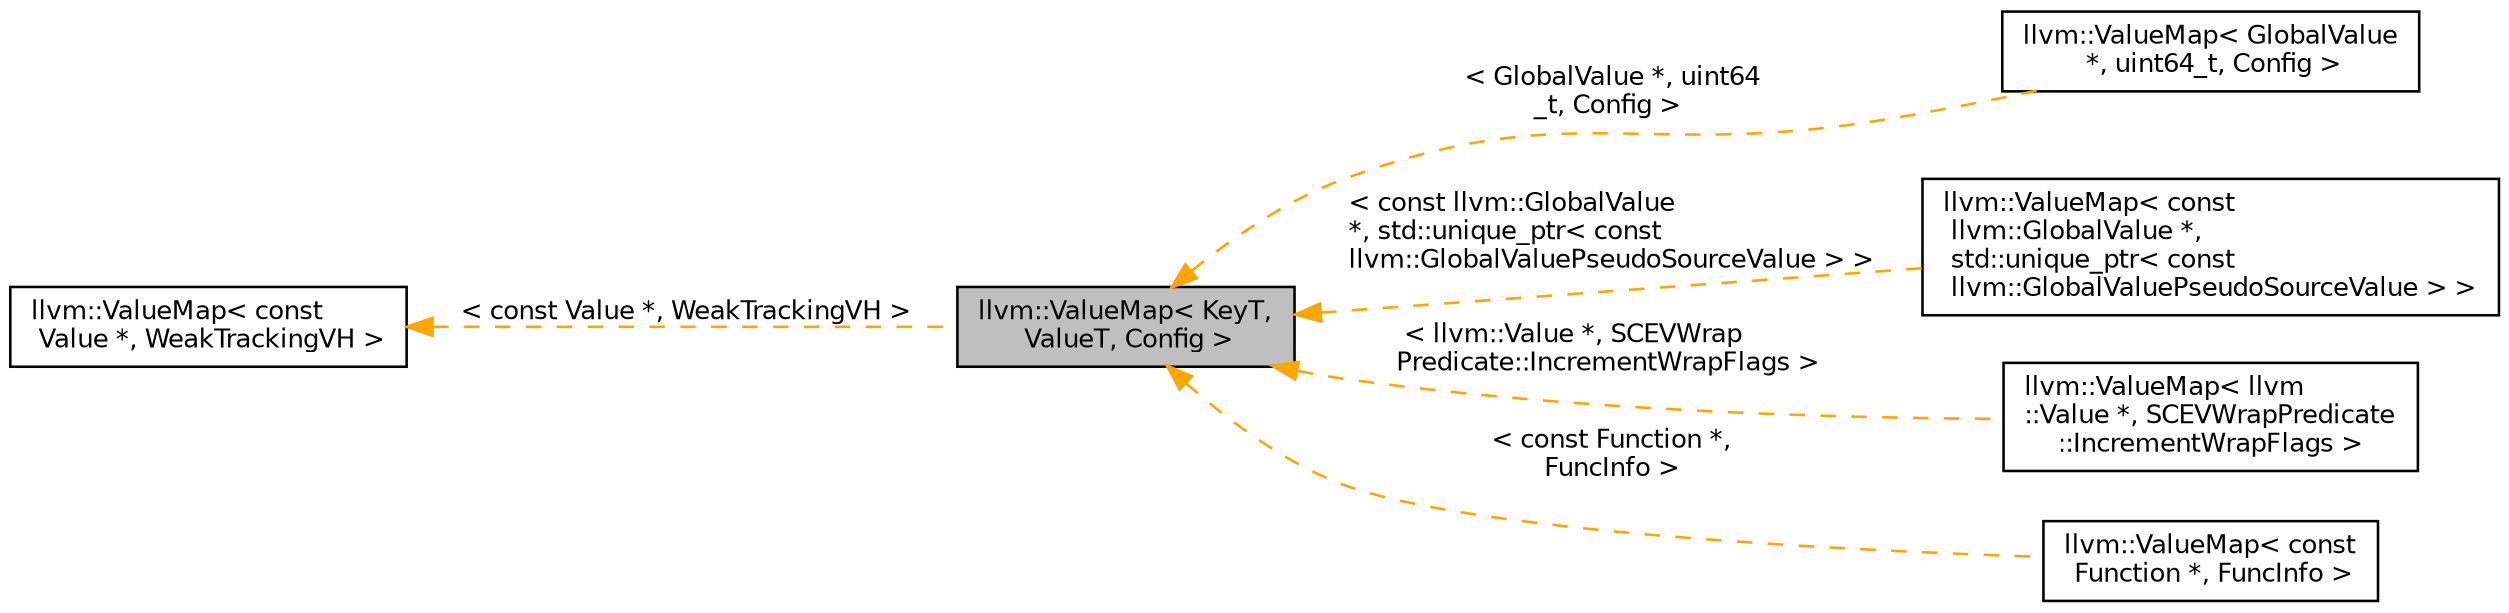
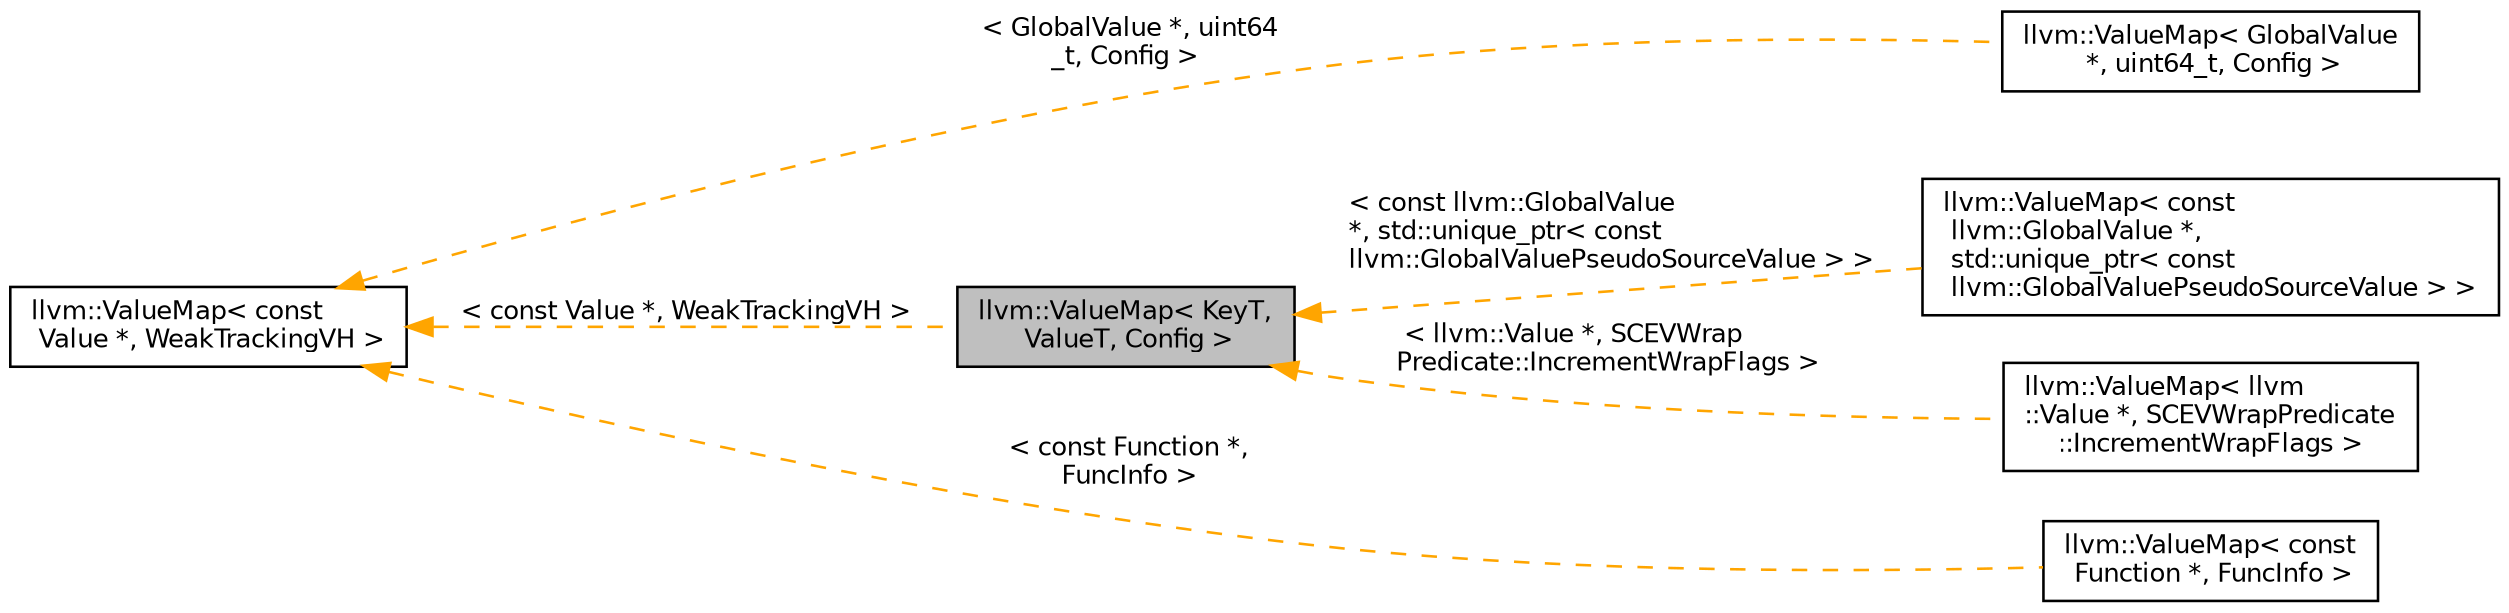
(1601, 133) -> (1172, 89)
(1598, 529) -> (1209, 532)
